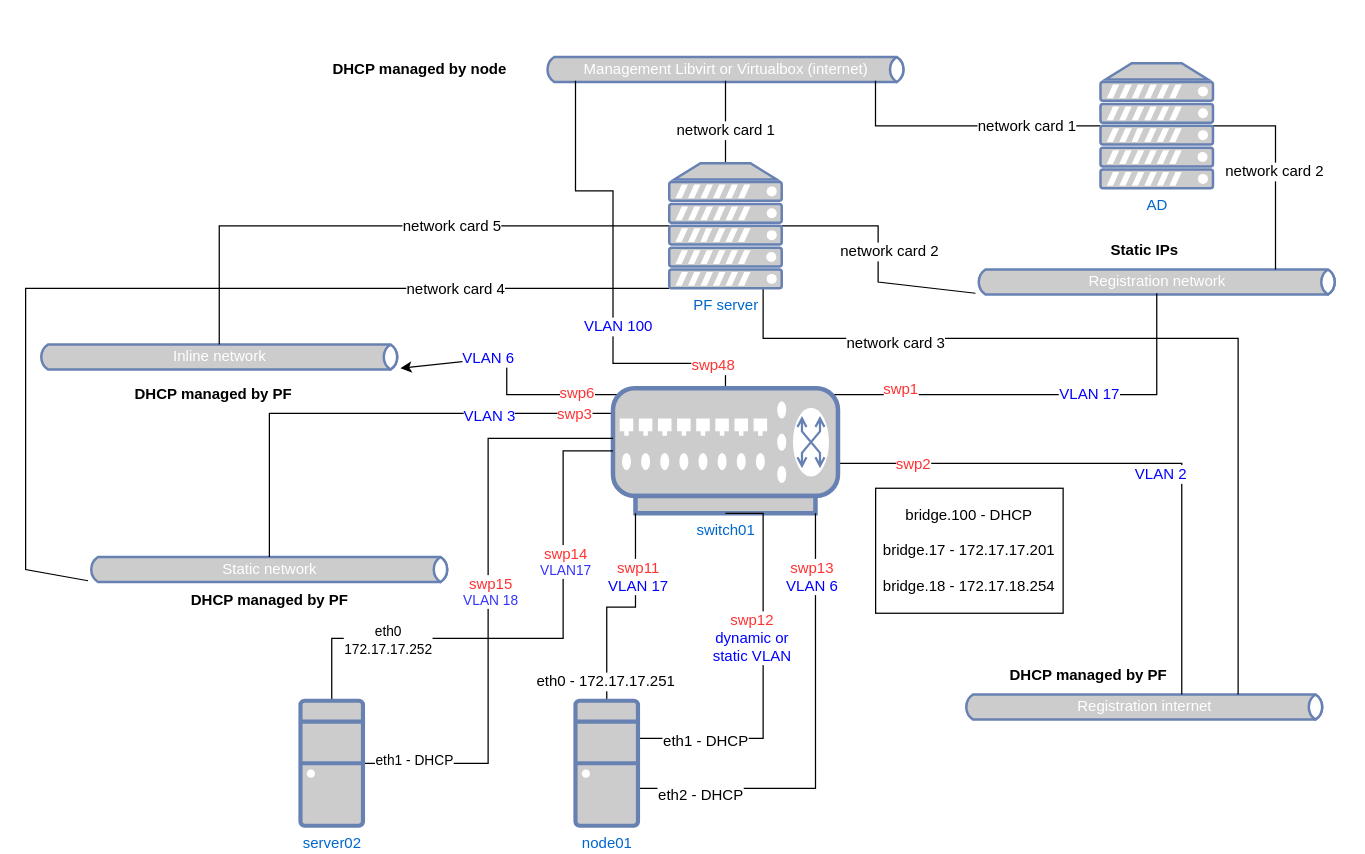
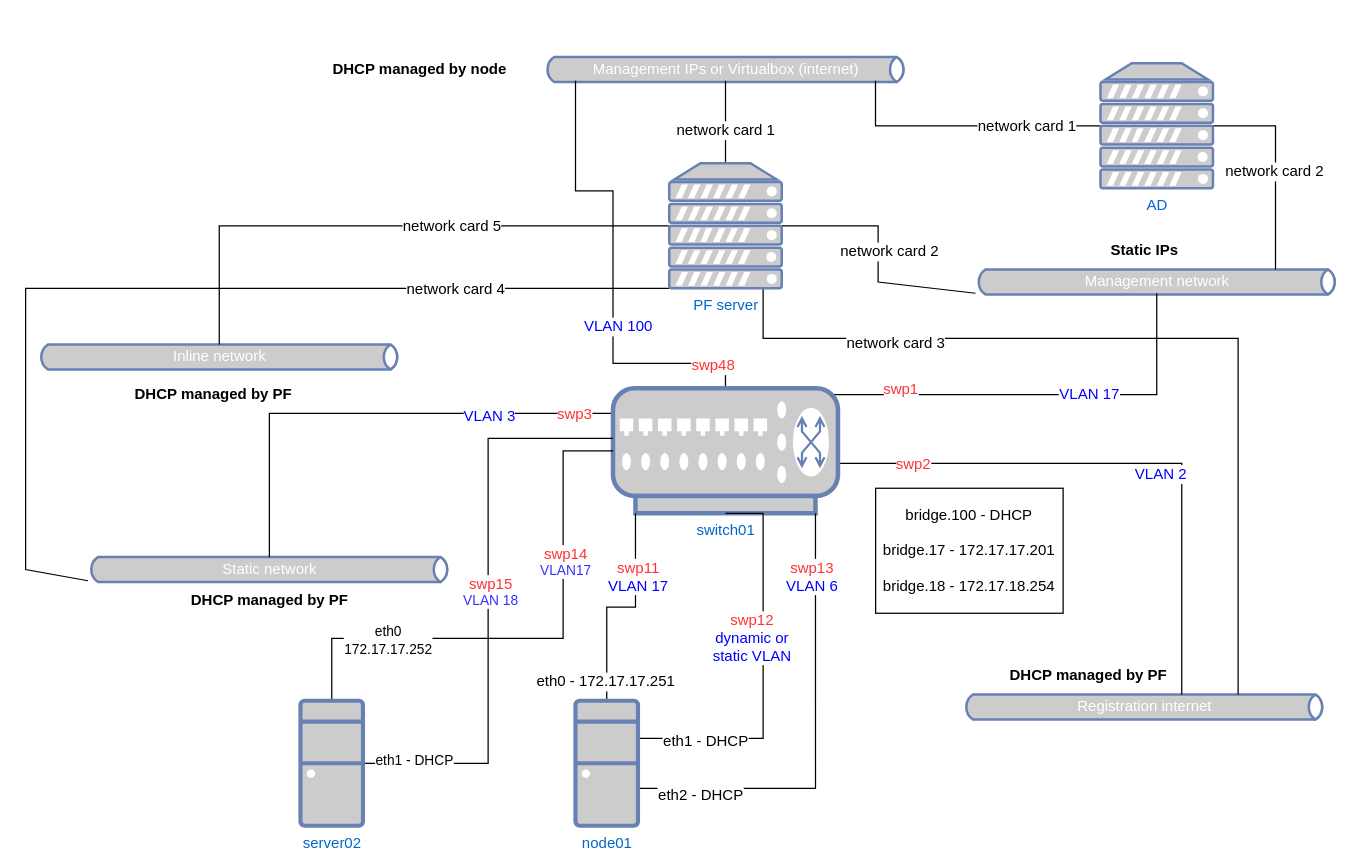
(726, 69) -> (726, 69)
(1158, 282) -> (1158, 282)
(507, 382) -> none
